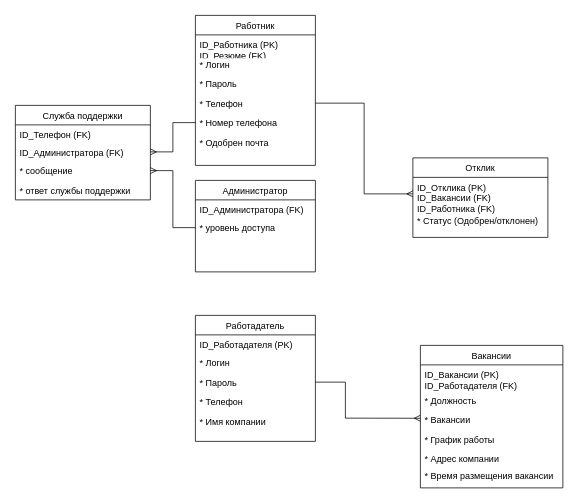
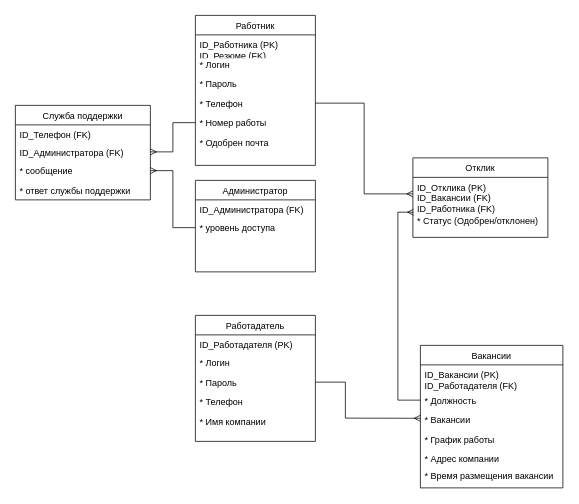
(237, 123) -> (232, 123)
none -> (398, 311)
